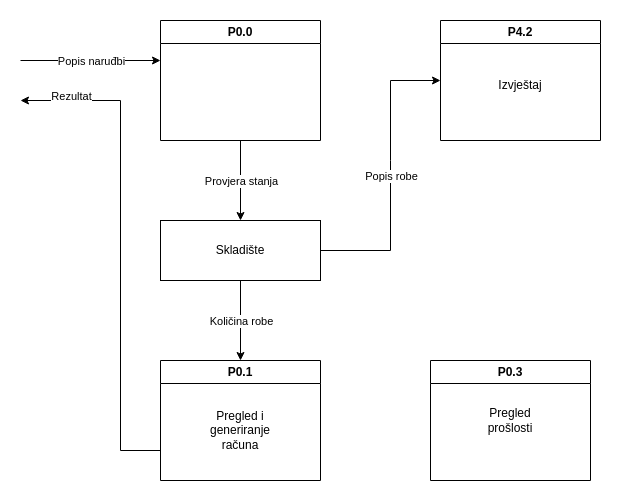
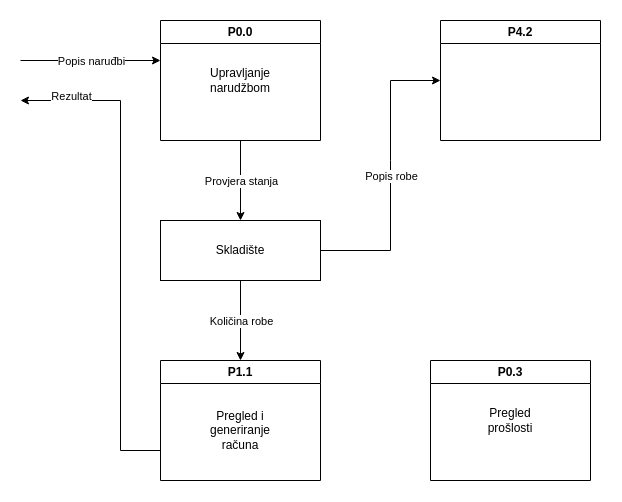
none -> (241, 81)
(521, 86) -> none
(241, 373) -> (241, 373)
